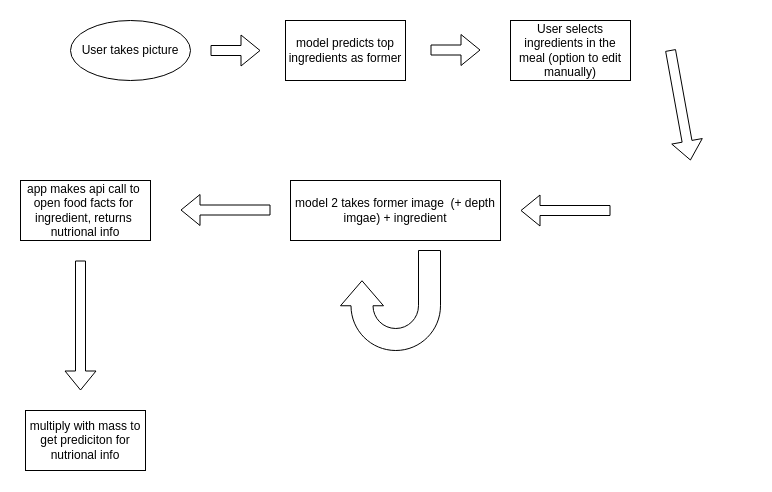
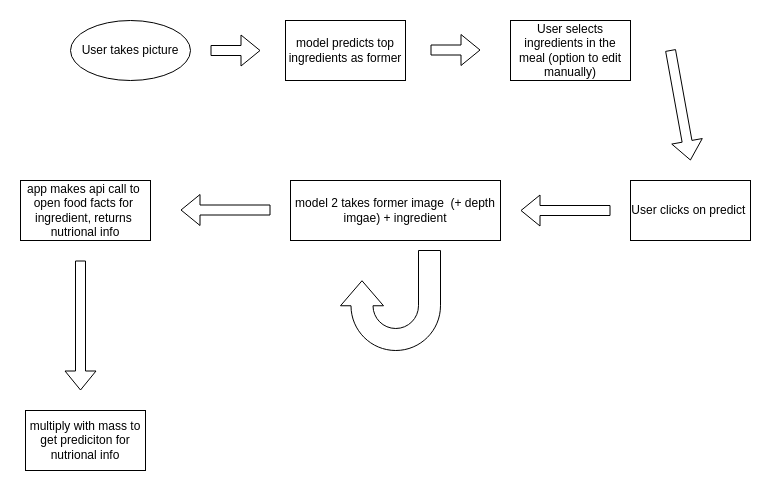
none -> (691, 211)
